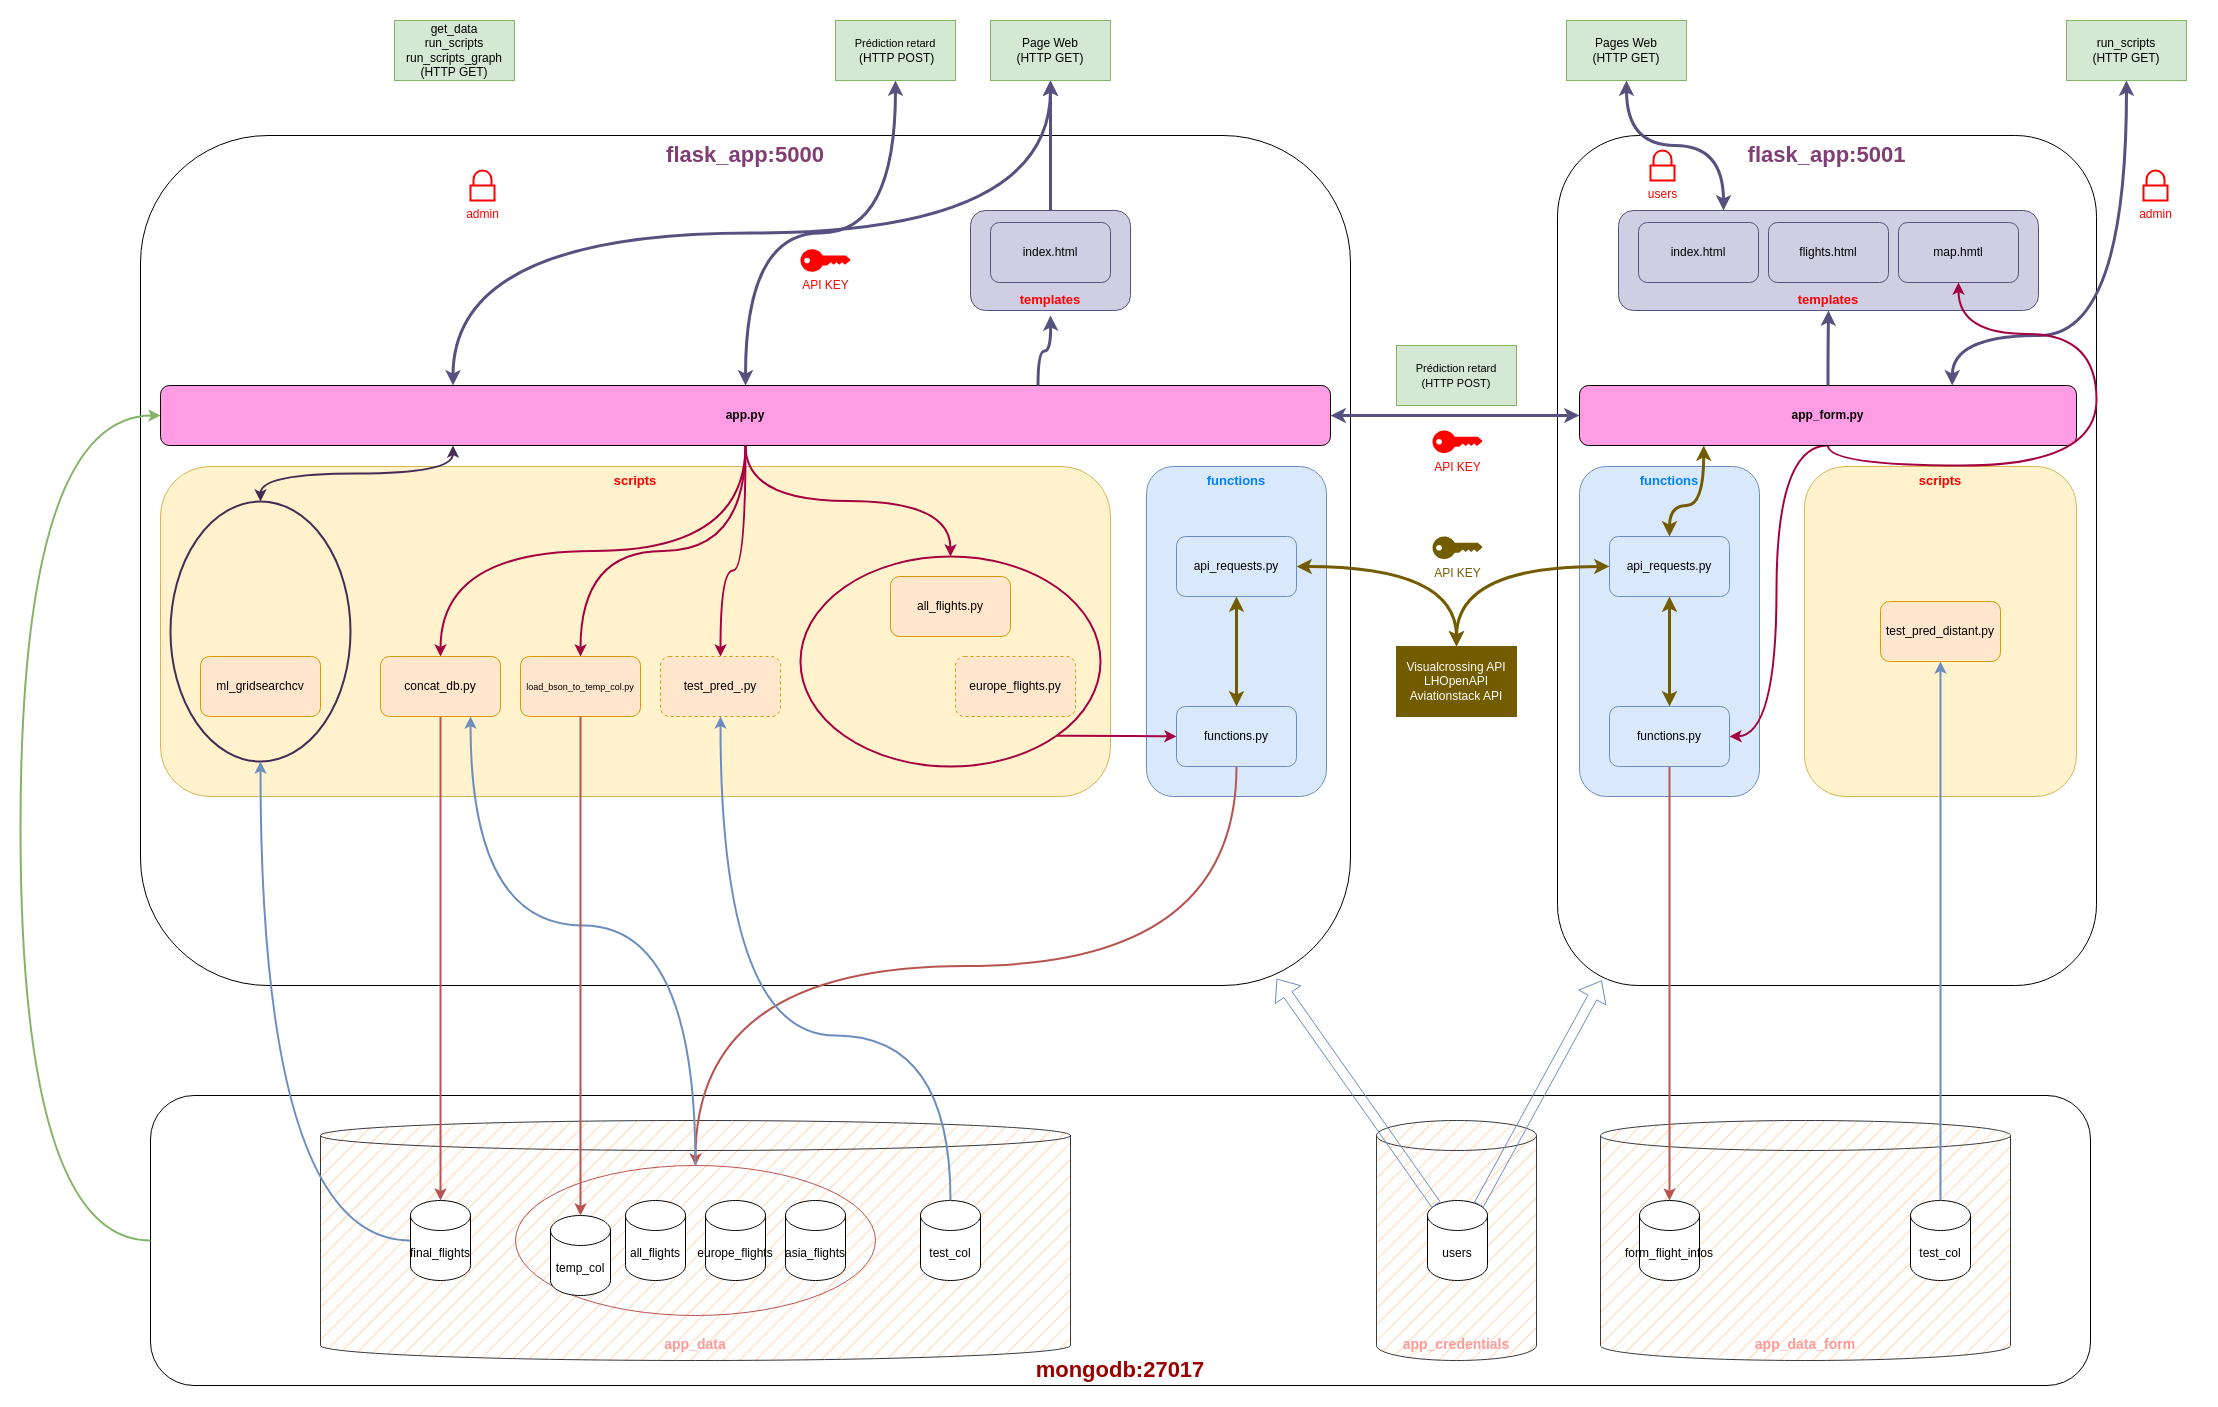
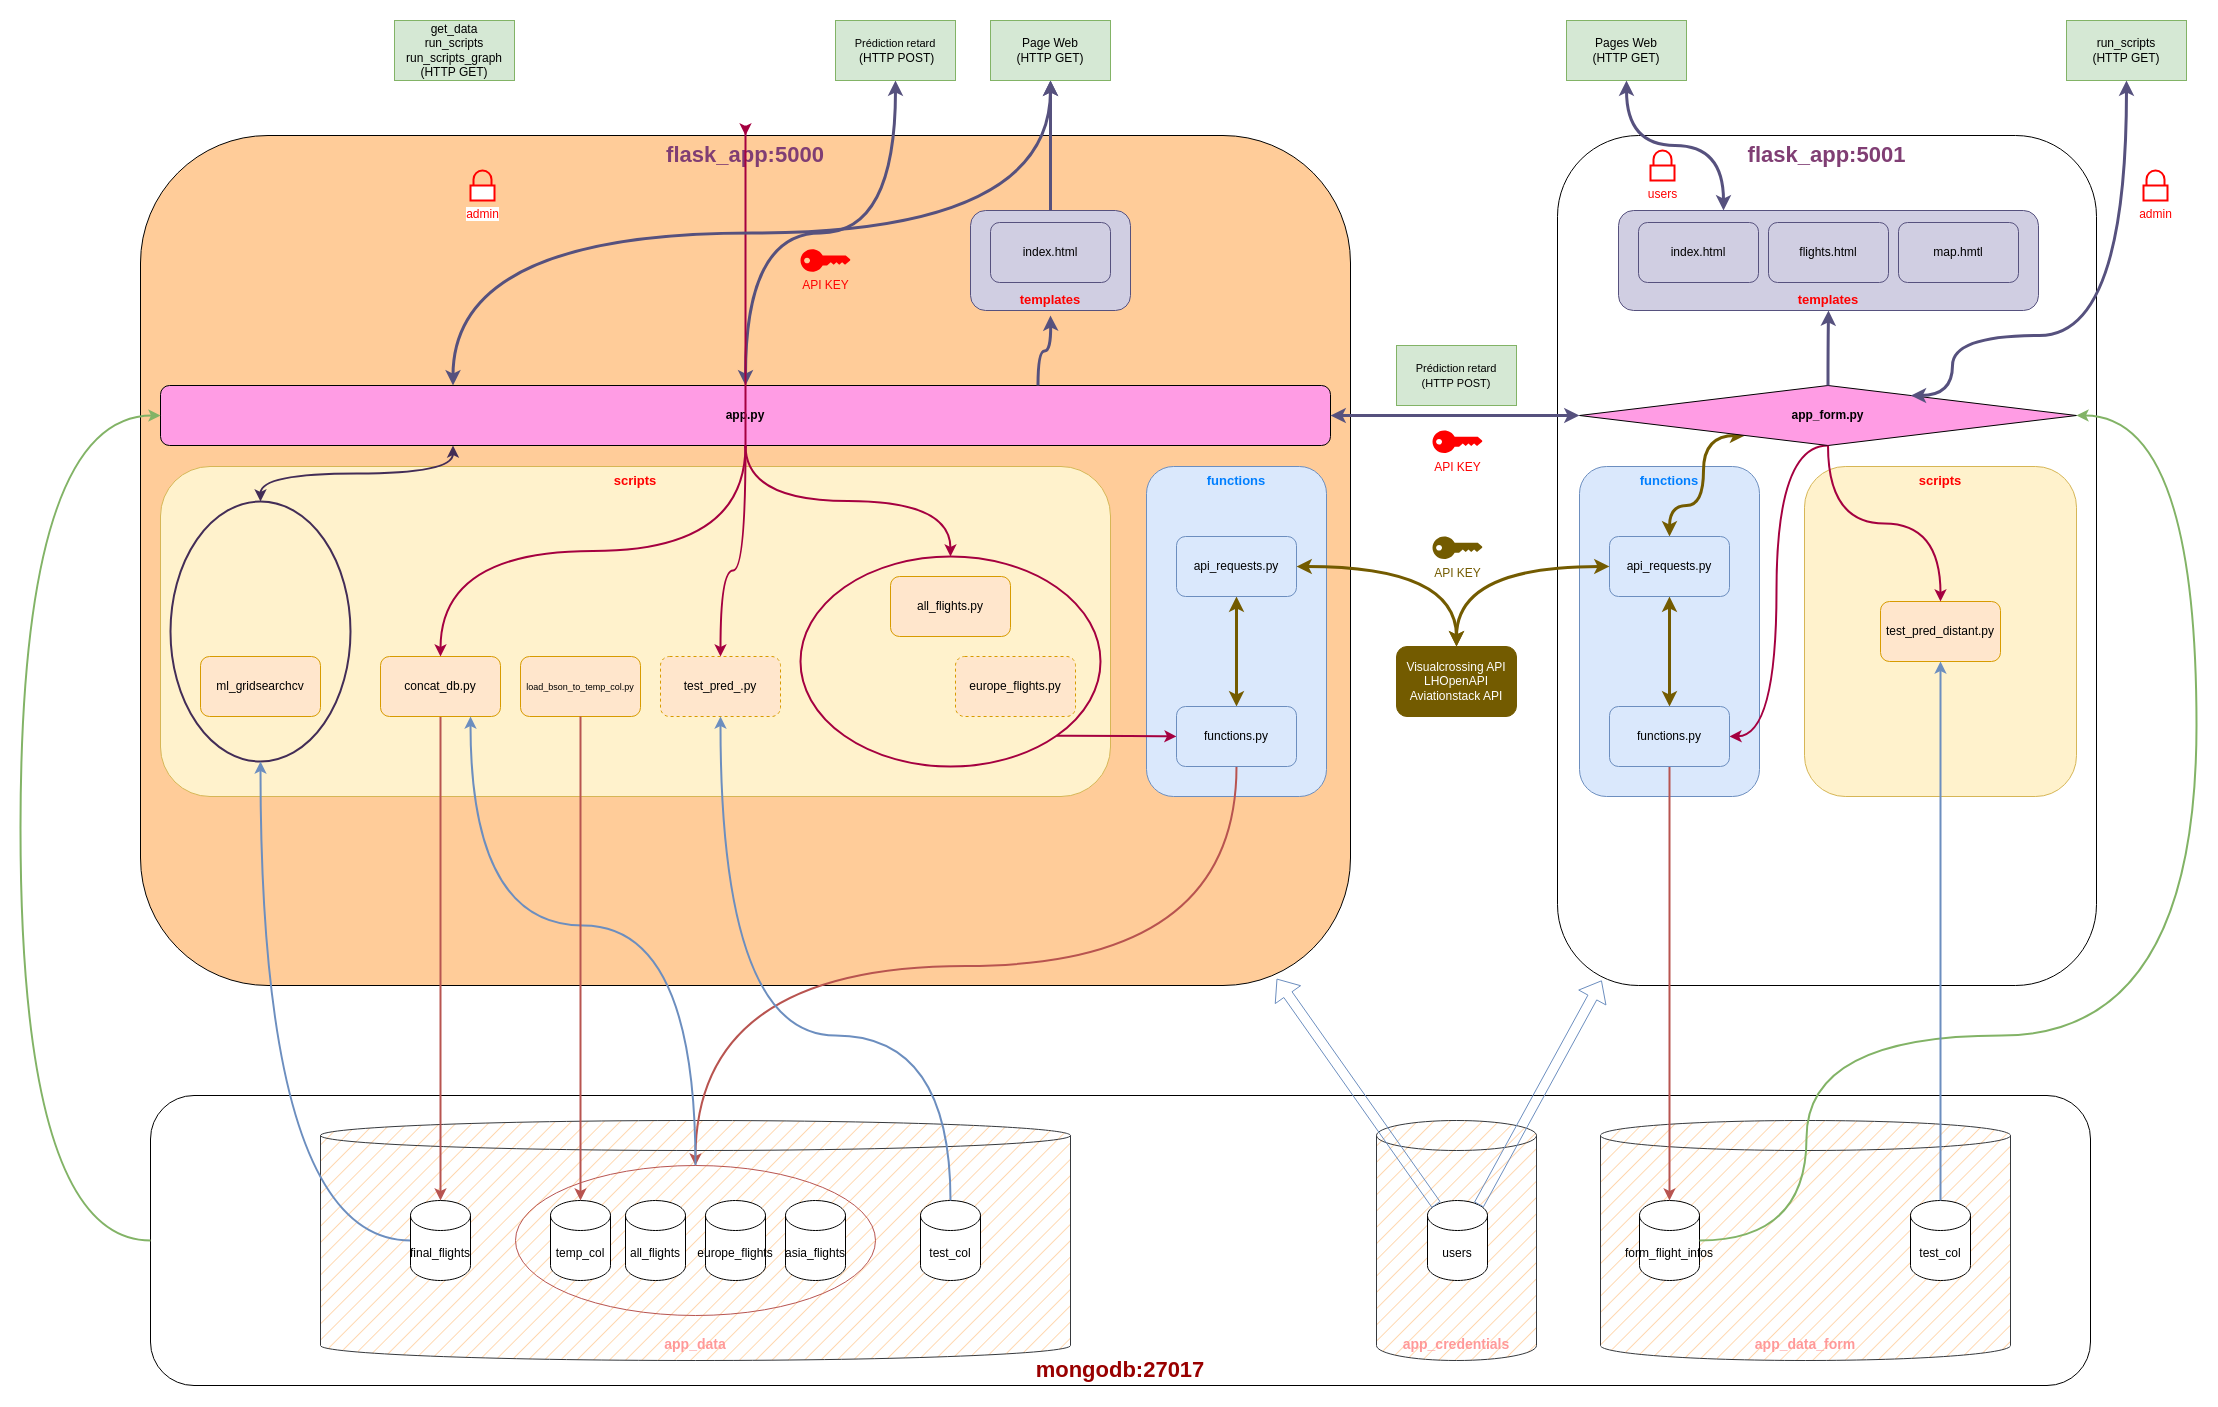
(746, 150) -> (746, 150)
(1828, 416) -> (1828, 416)
(2020, 461) -> (1880, 523)
(653, 552) -> (746, 230)
(1457, 682) -> (1457, 682)
none -> (2170, 911)
(581, 1256) -> (581, 1241)
